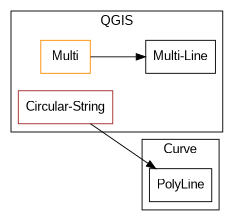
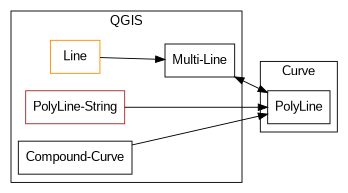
(66, 57) -> (75, 57)
none -> (251, 85)
(66, 107) -> (75, 107)
none -> (75, 158)
